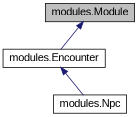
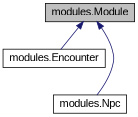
(74, 84) -> (113, 62)
